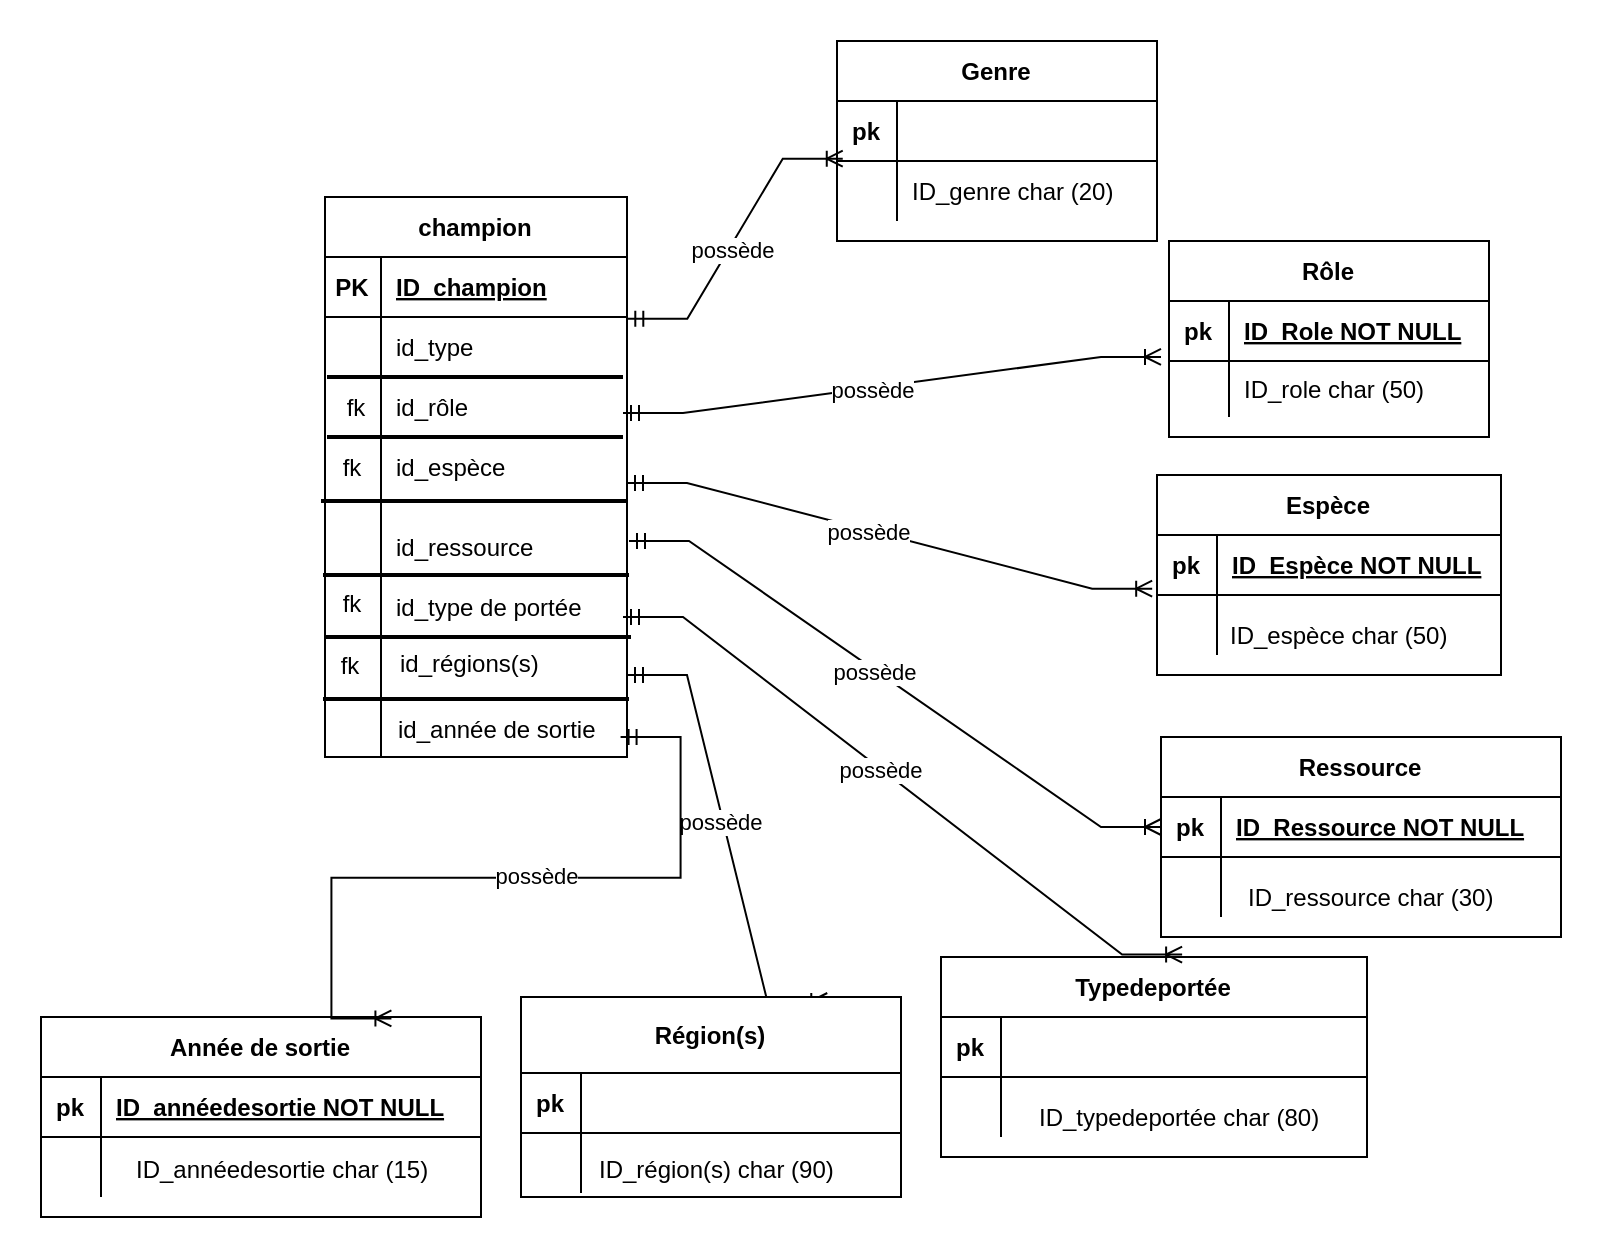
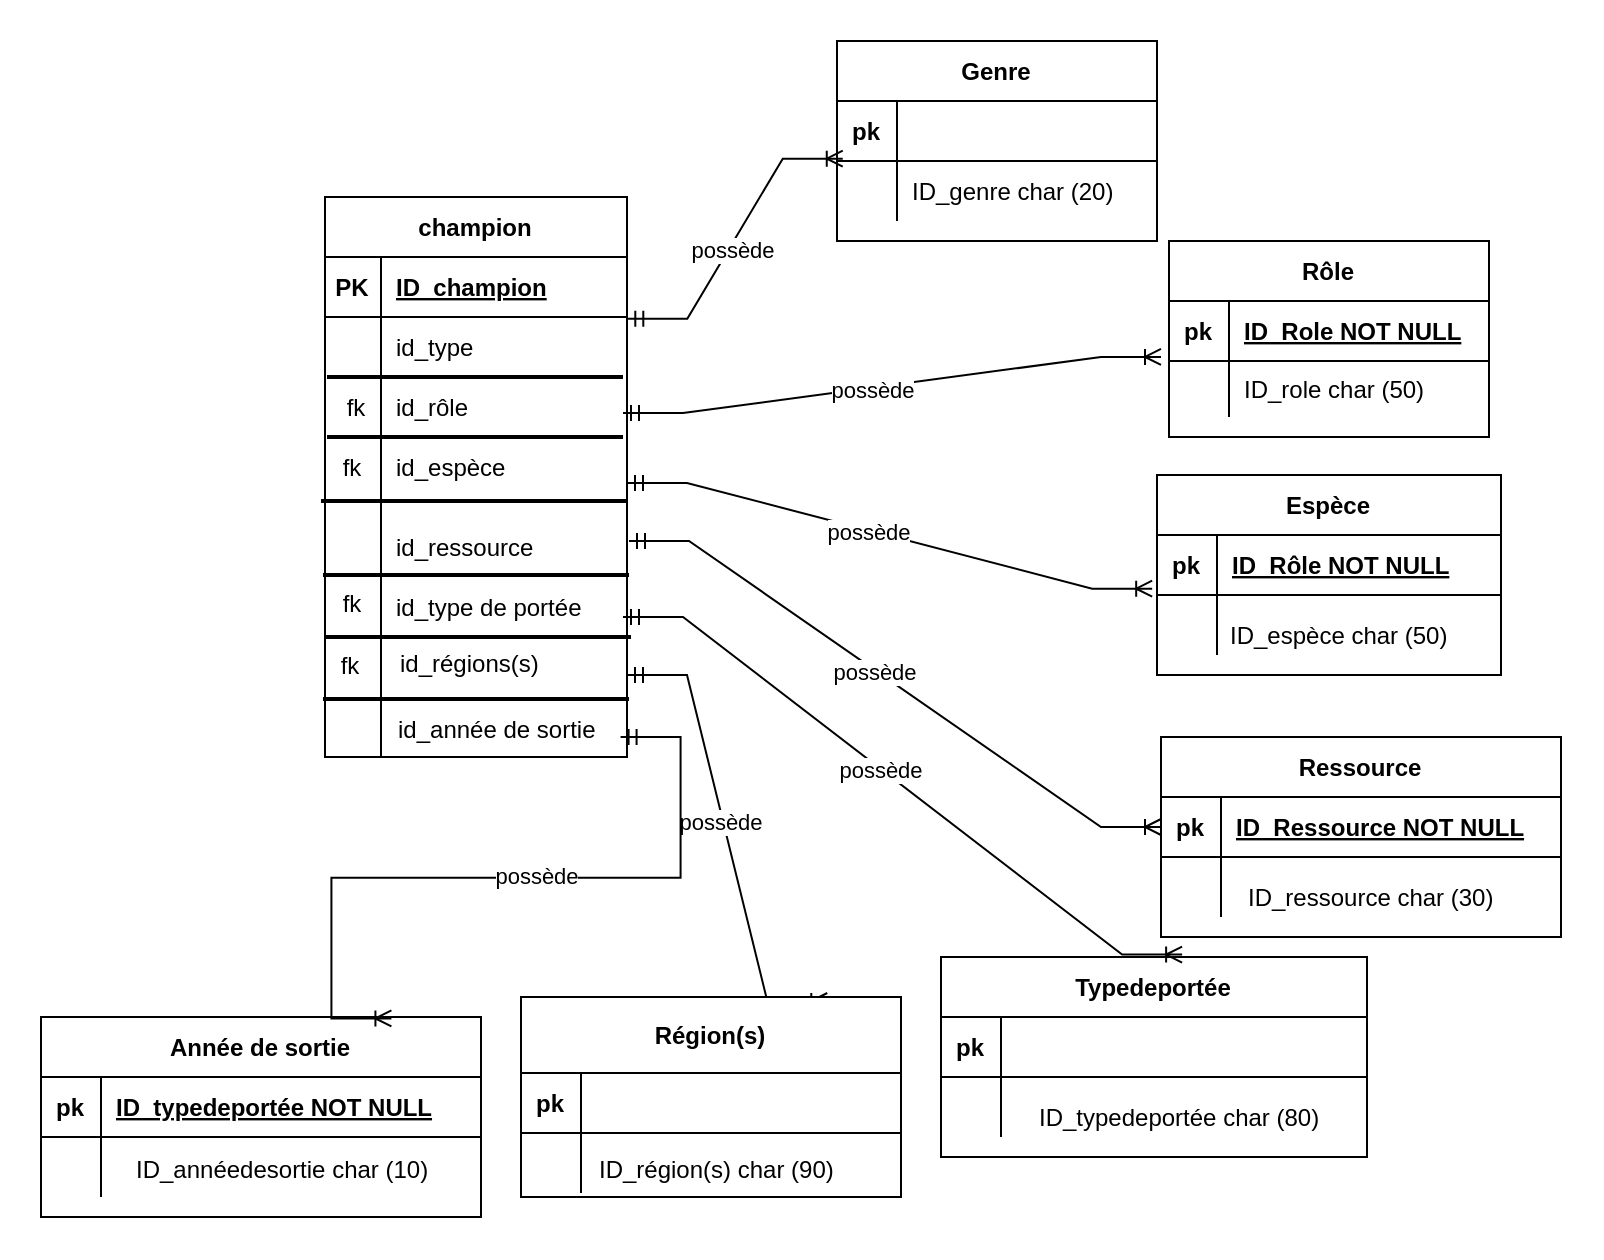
(1347, 566) -> (1330, 566)
(275, 1108) -> (271, 1108)
(301, 1170) -> (301, 1170)
